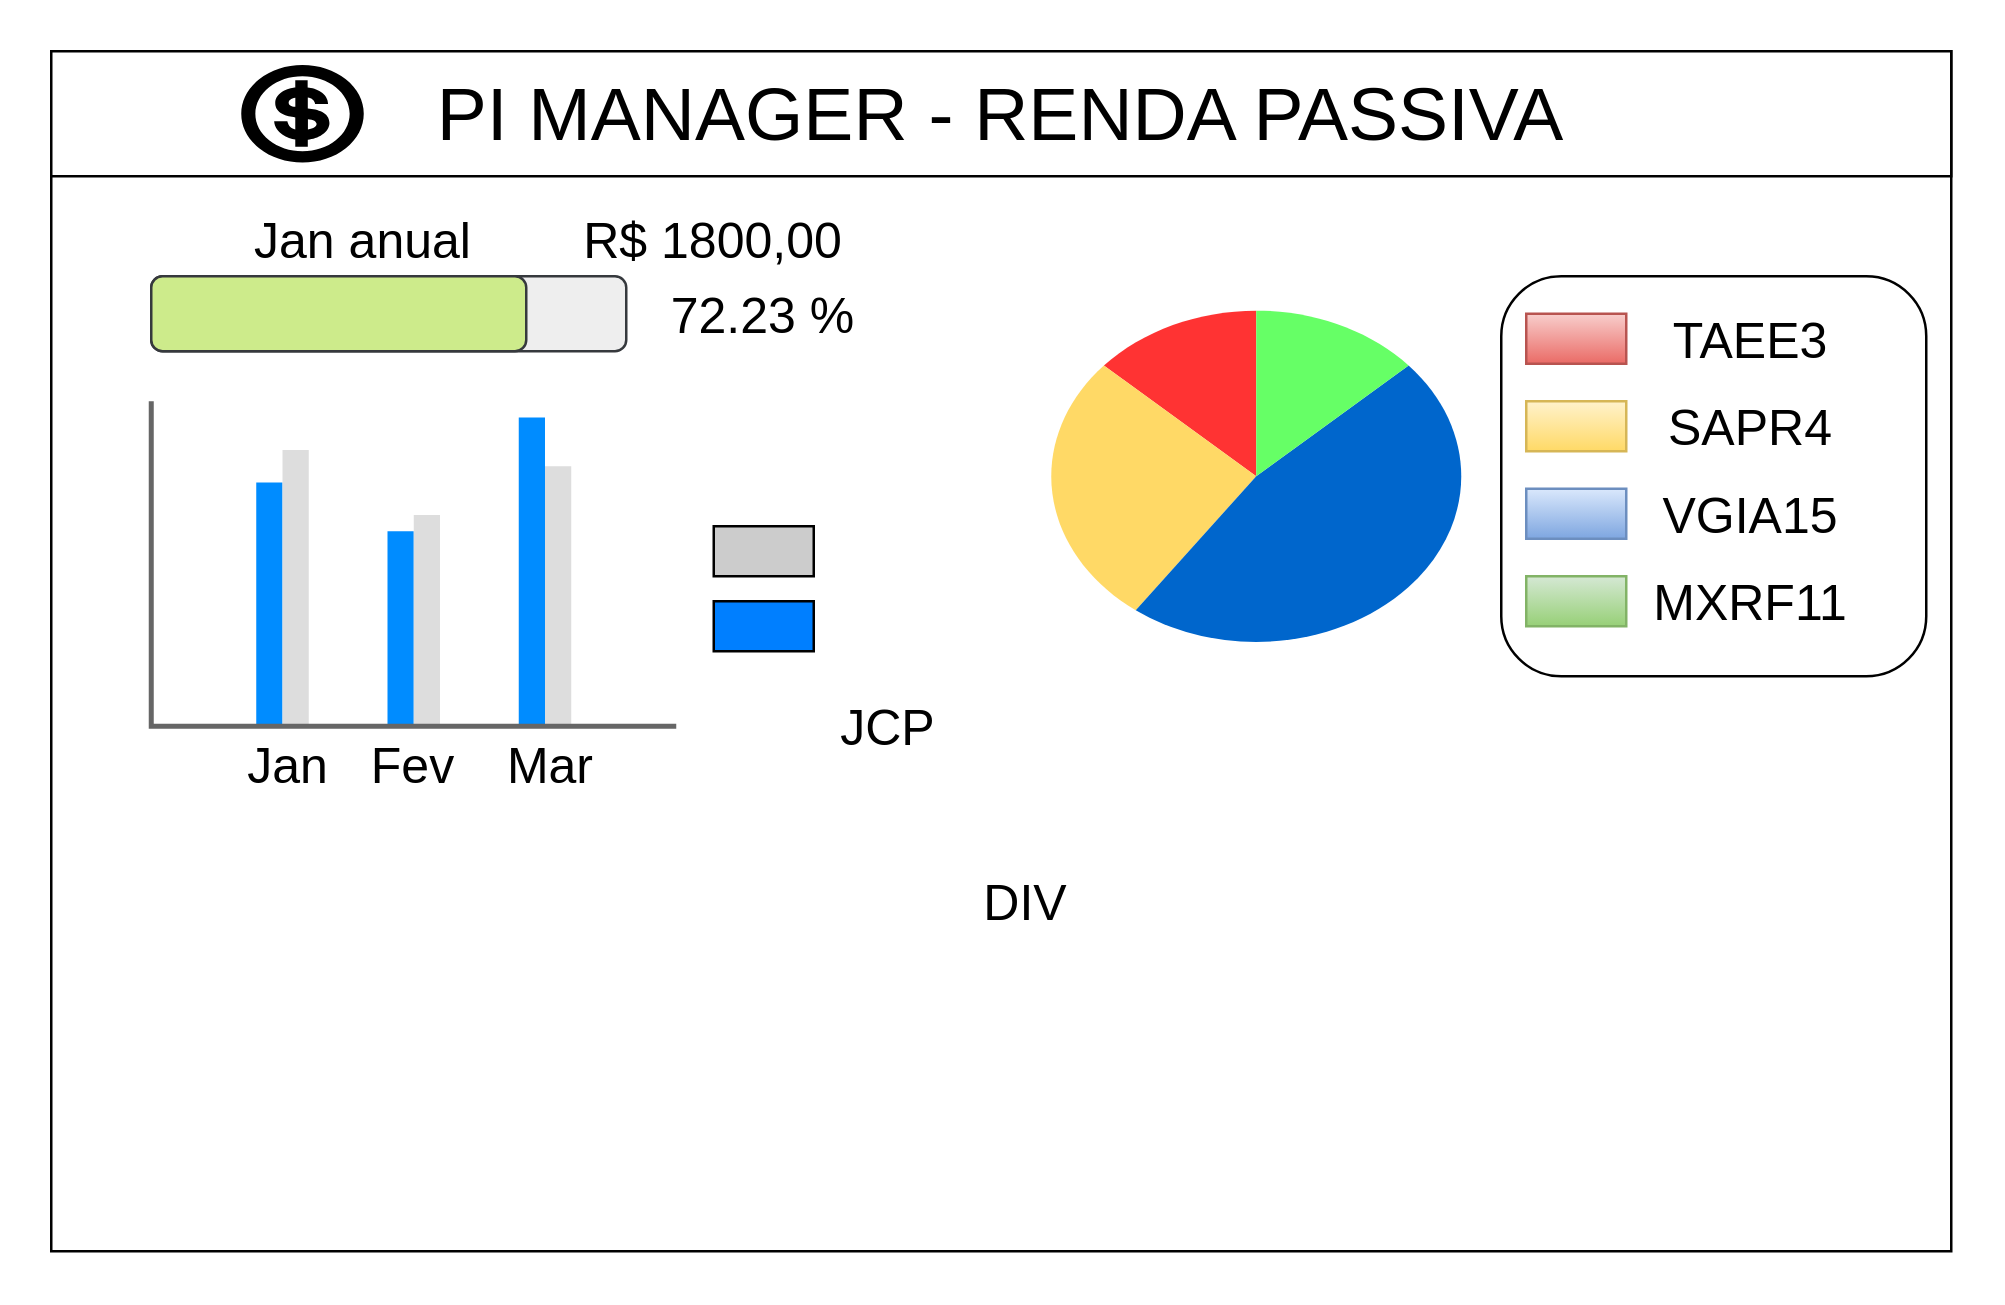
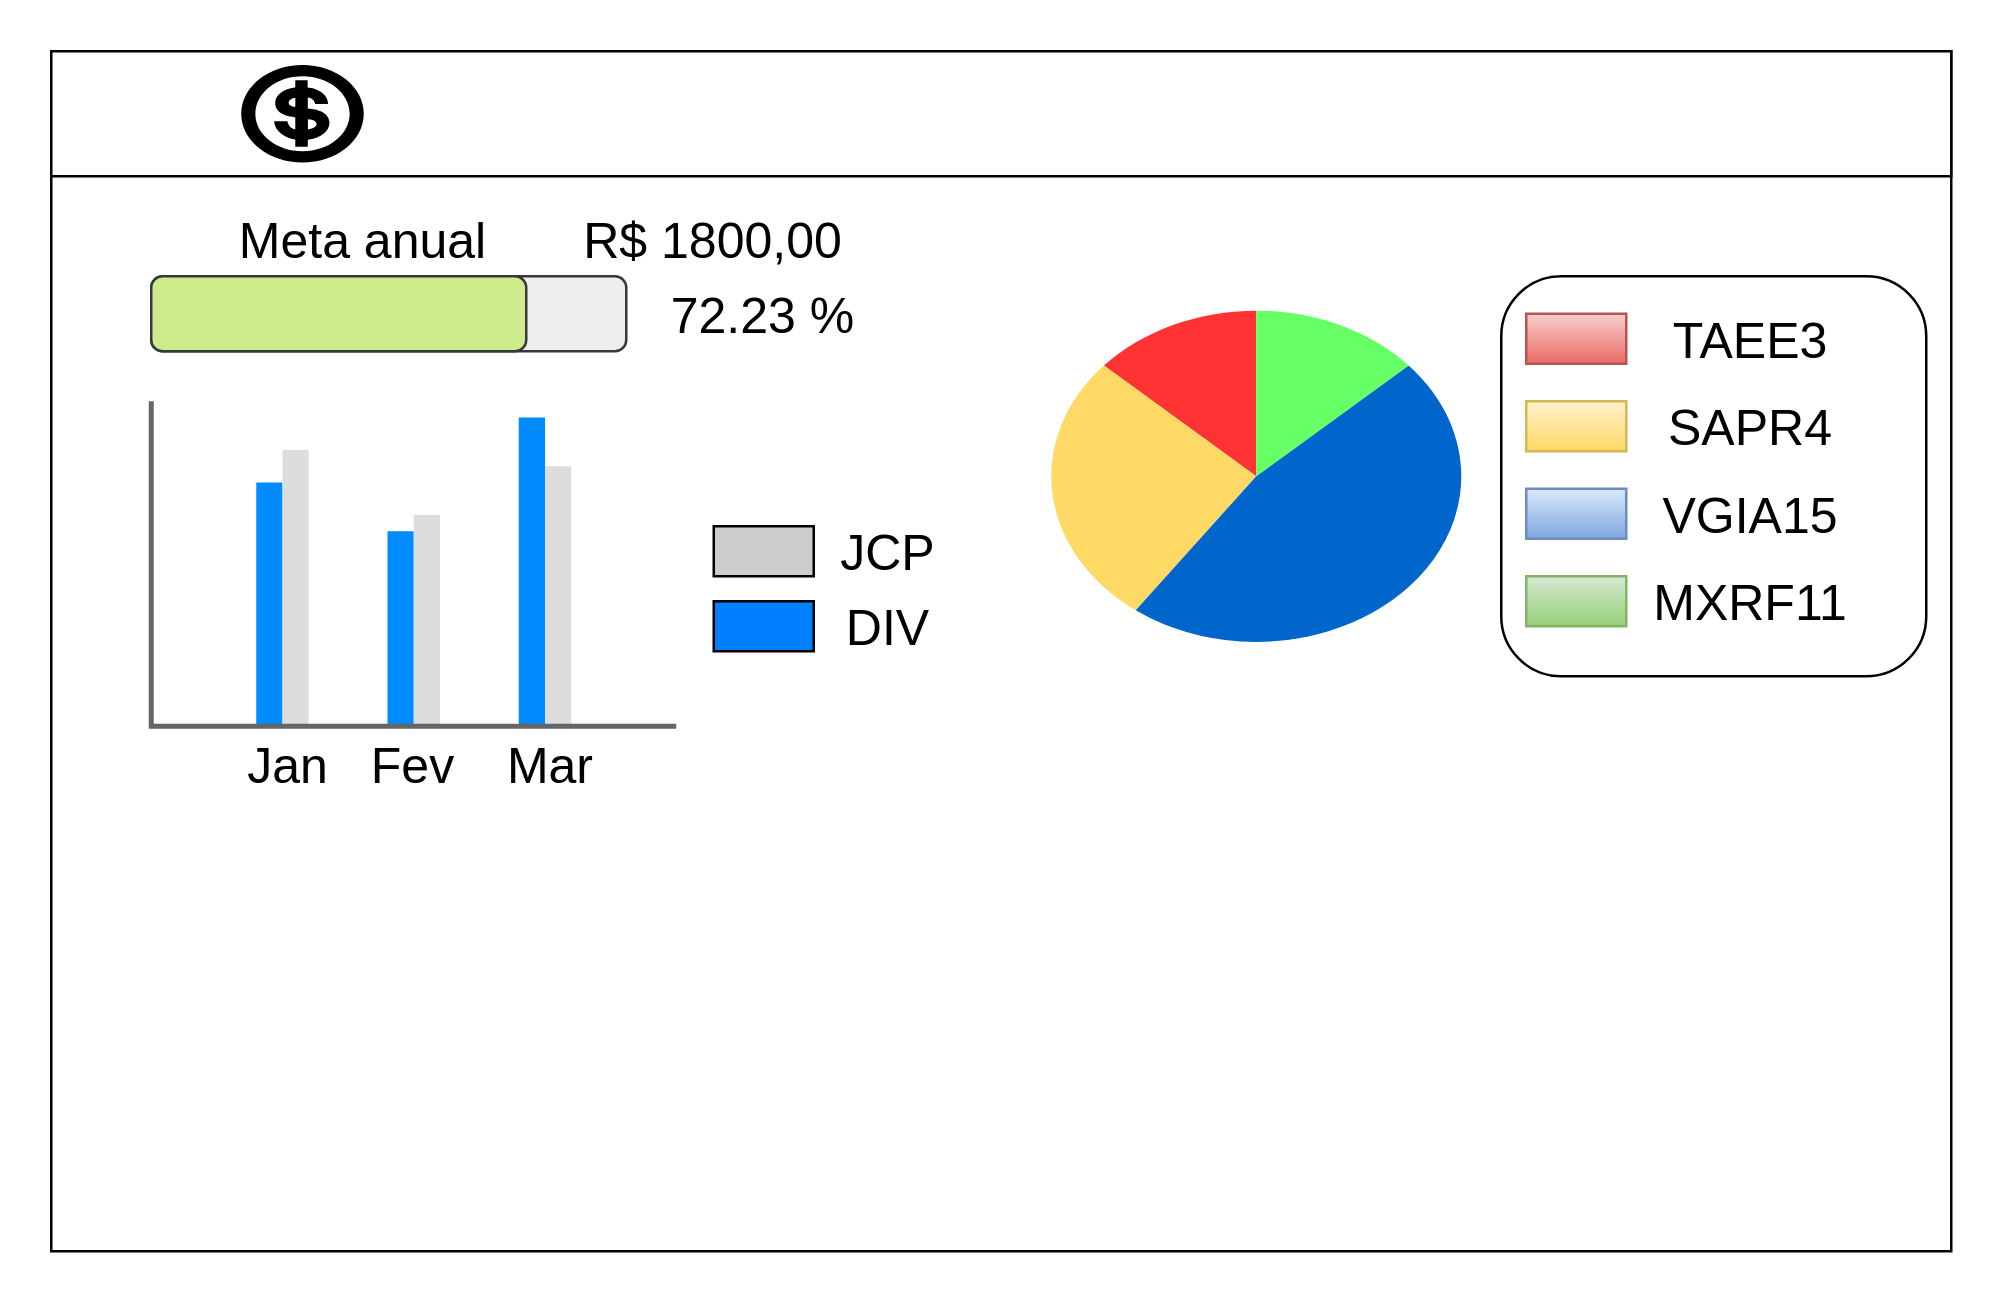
(1001, 114) -> none
(364, 239) -> (364, 239)
(889, 726) -> (889, 551)
(1026, 901) -> (889, 626)
